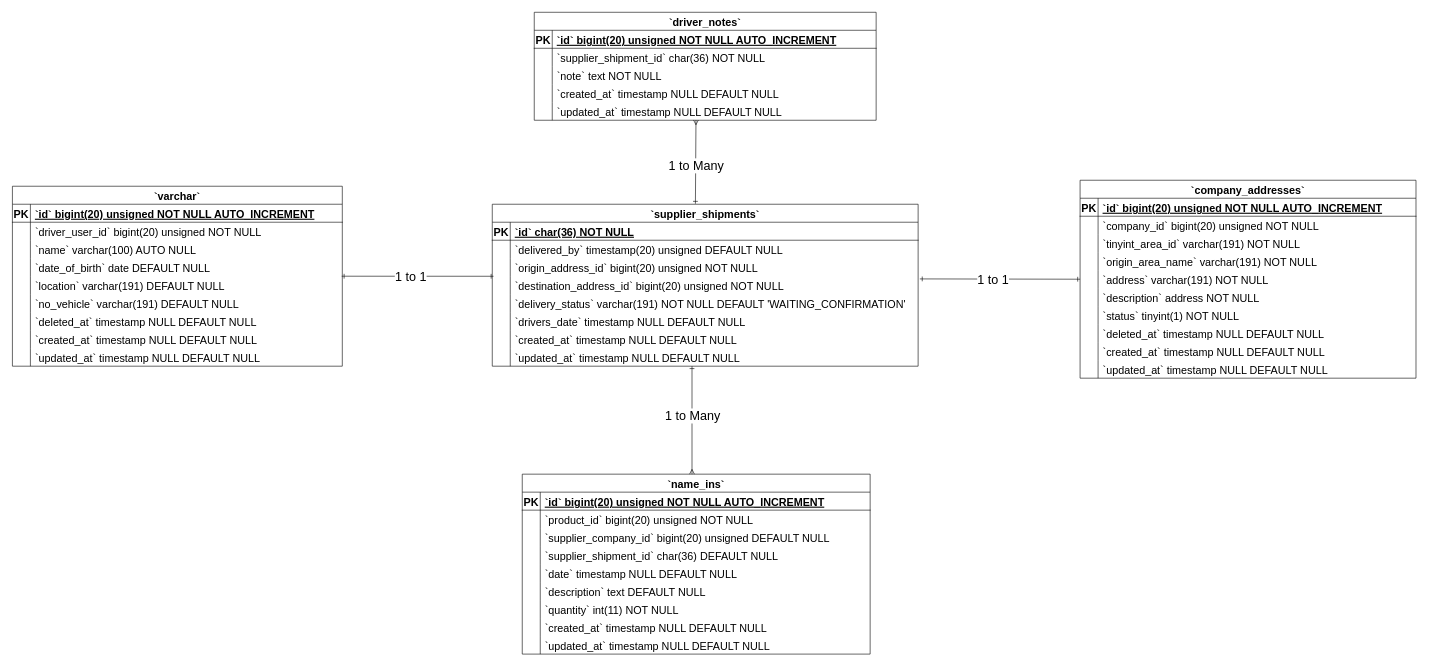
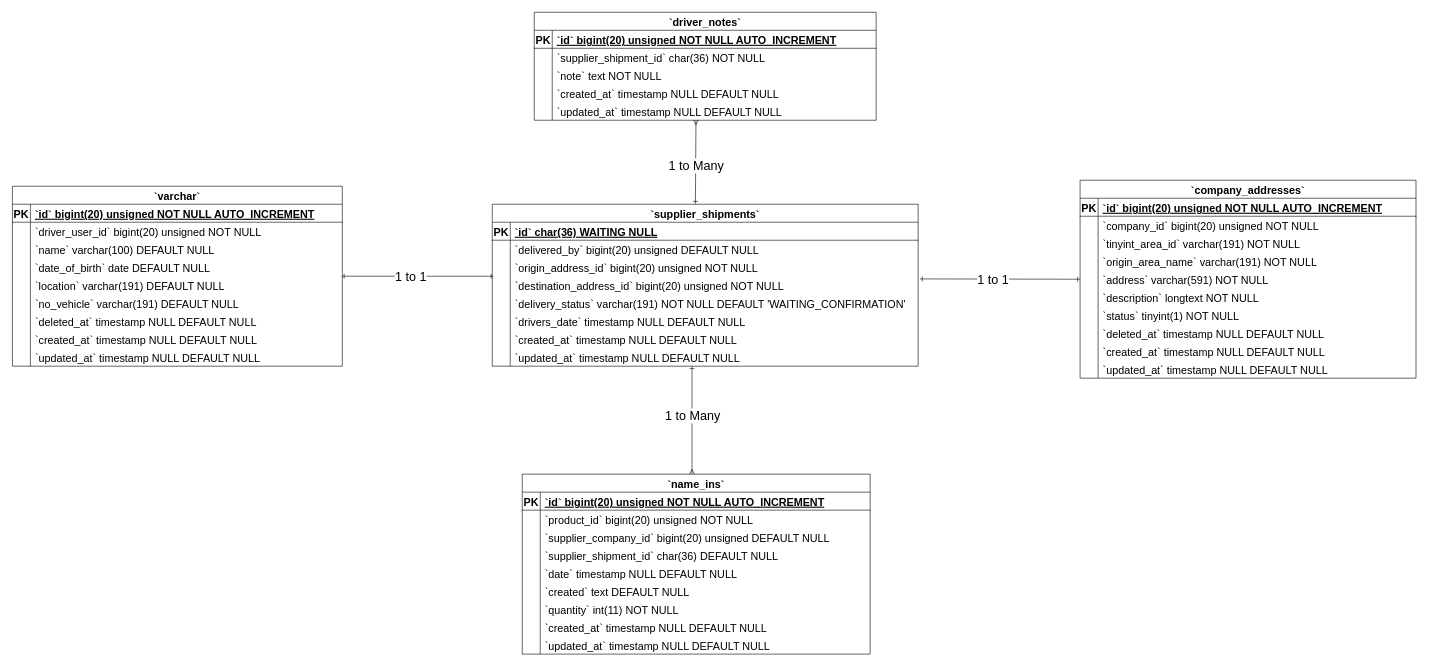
(576, 232) -> (588, 232)
(118, 250) -> (127, 250)
(655, 250) -> (644, 250)
(1192, 280) -> (1192, 280)
(1187, 298) -> (1188, 298)
(632, 592) -> (622, 592)
